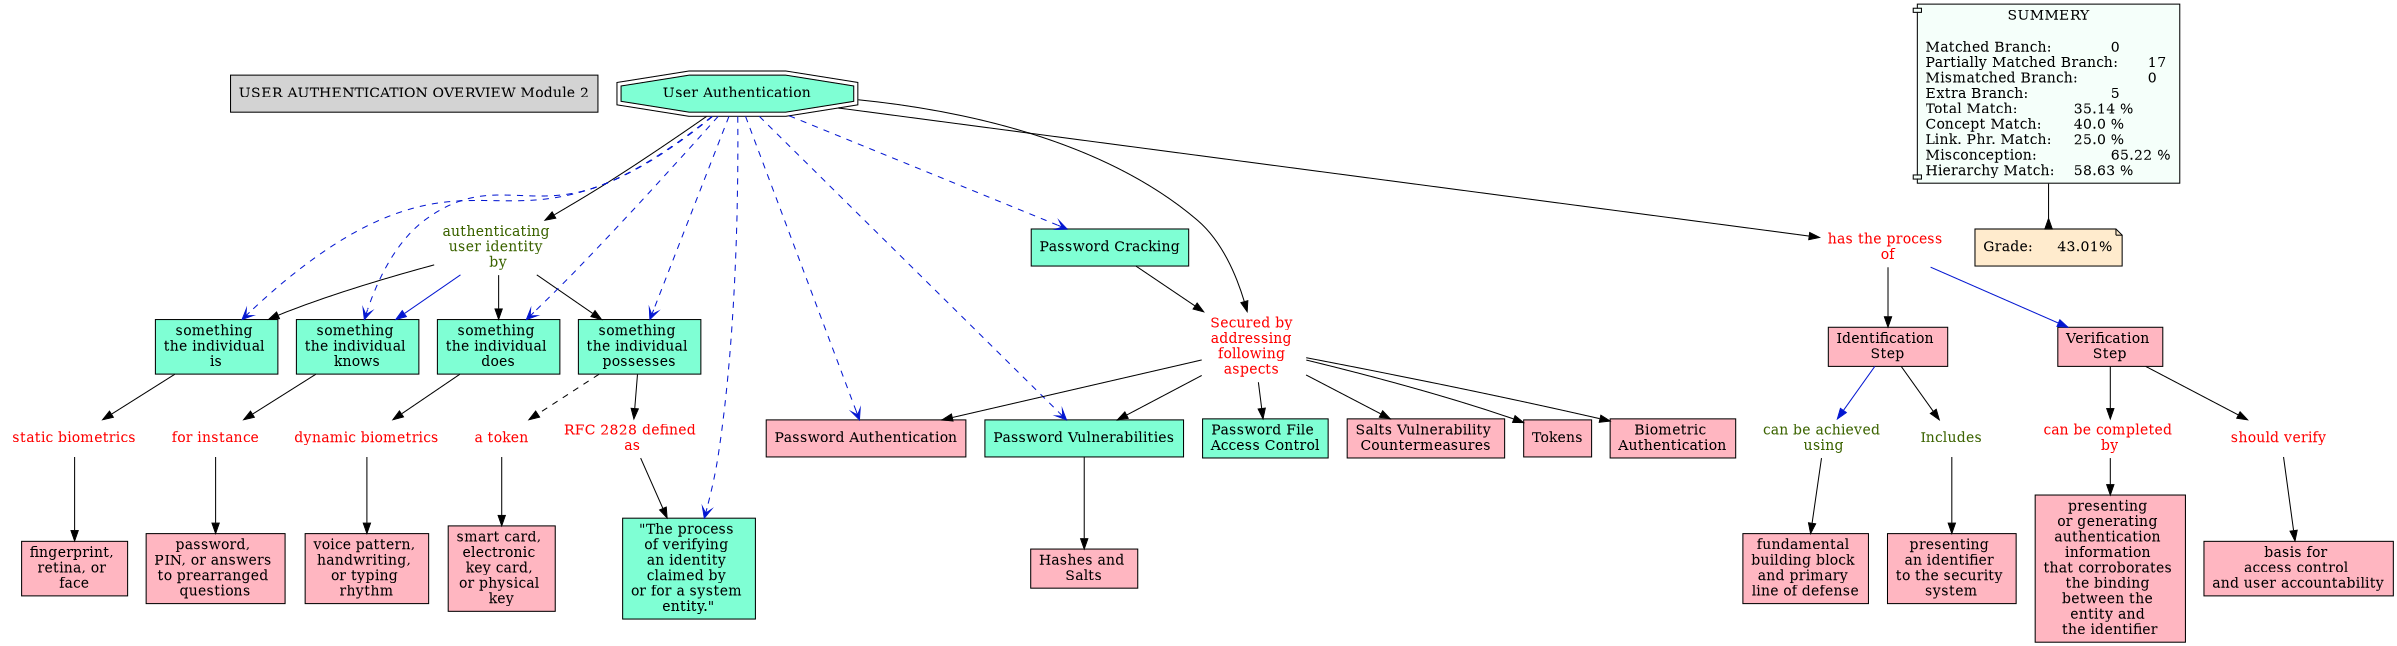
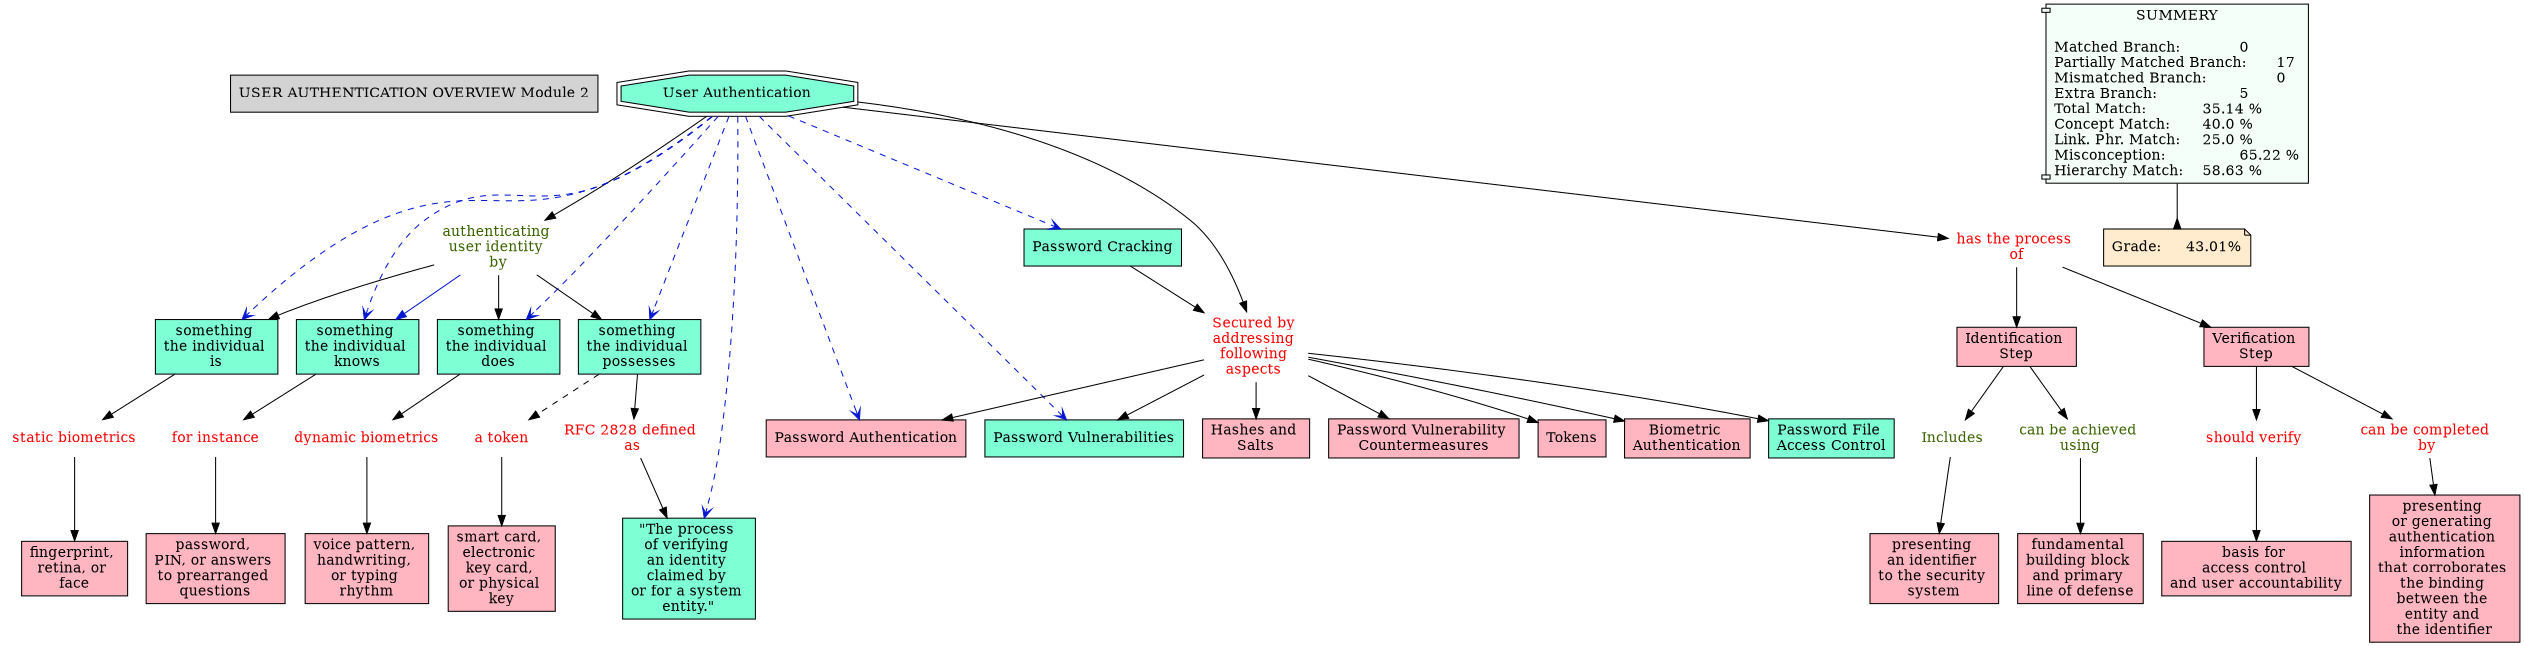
(1994, 295) -> (2132, 295)
(1859, 388) -> (2046, 388)
(1426, 438) -> (1424, 438)
(1084, 498) -> (1256, 395)
